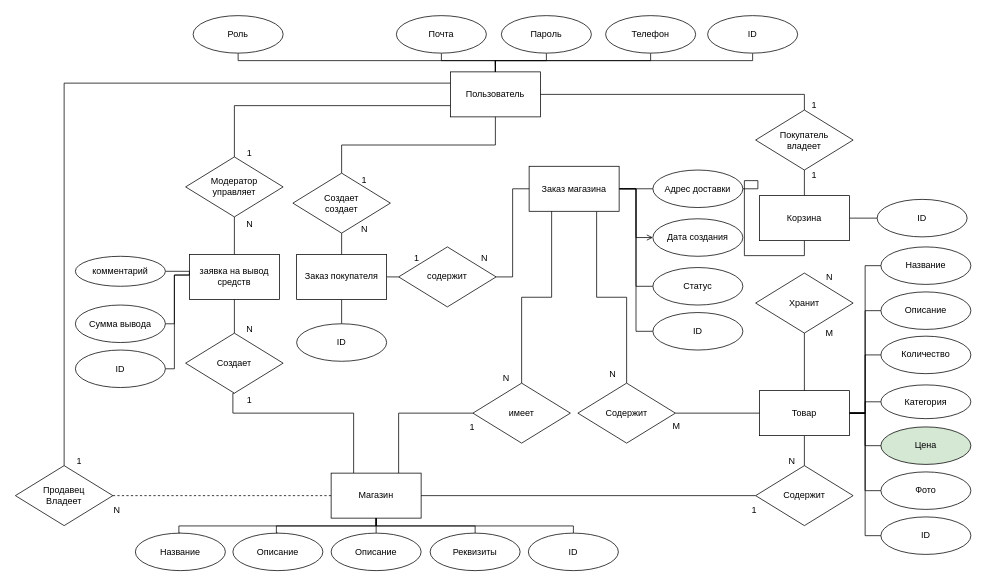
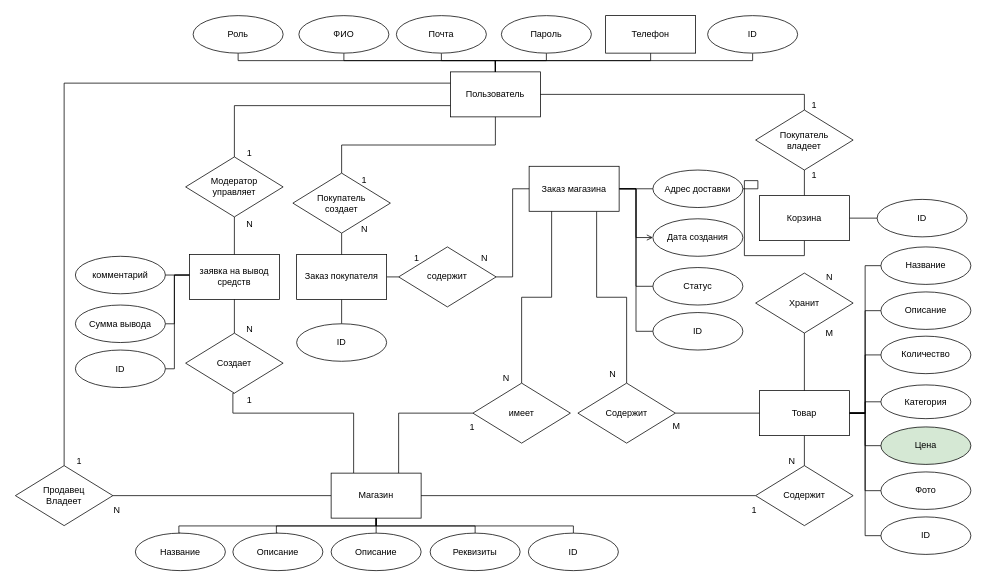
none -> (344, 34)
(651, 34) -> (651, 34)
none -> (344, 55)
(342, 203) -> (342, 203)
(120, 271) -> (120, 275)
(221, 495) -> (221, 495)
